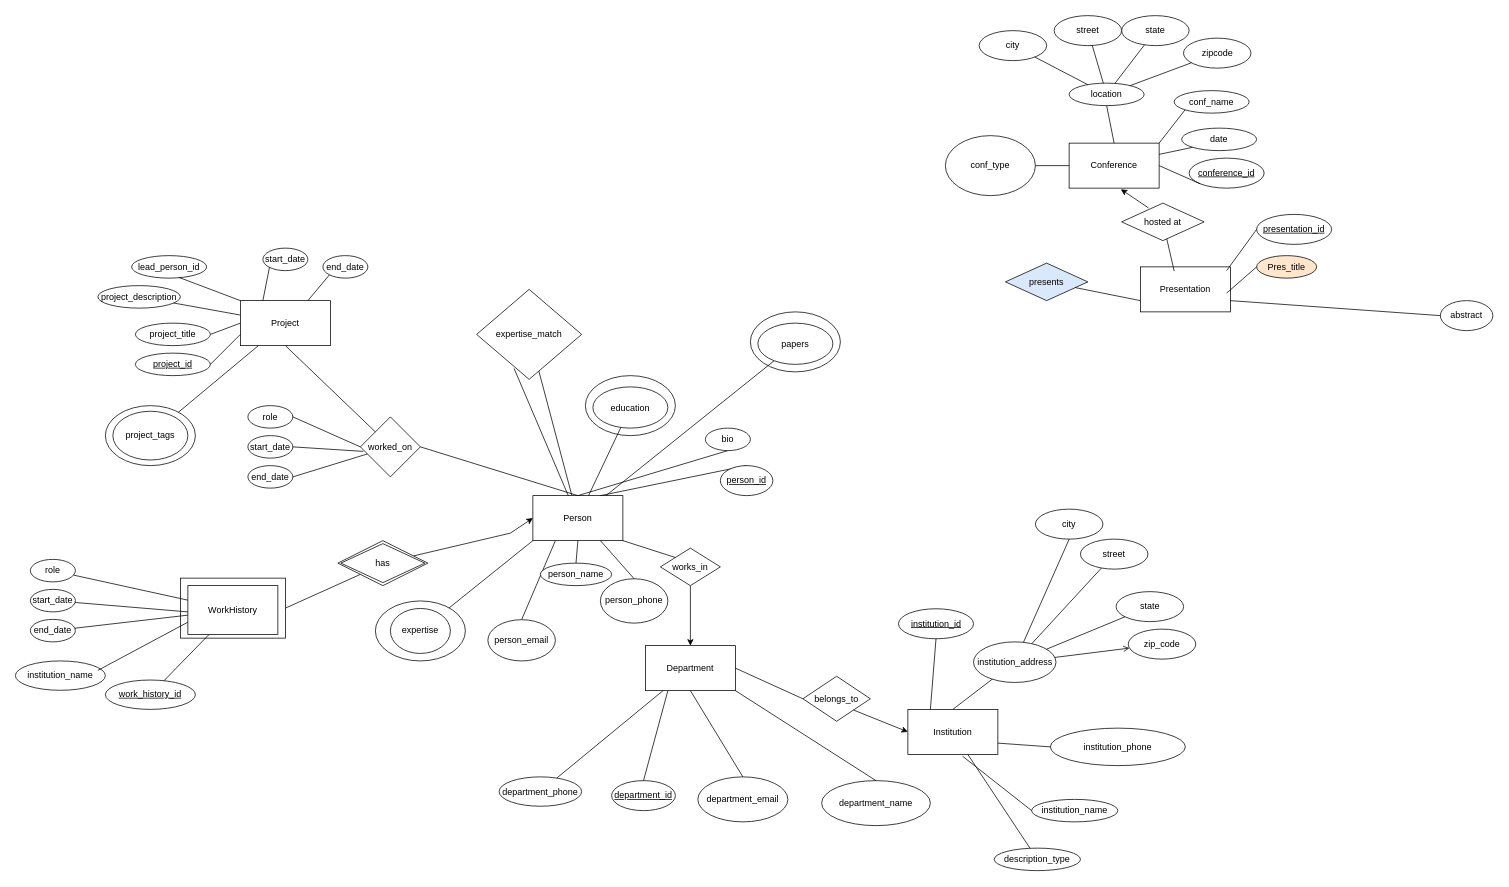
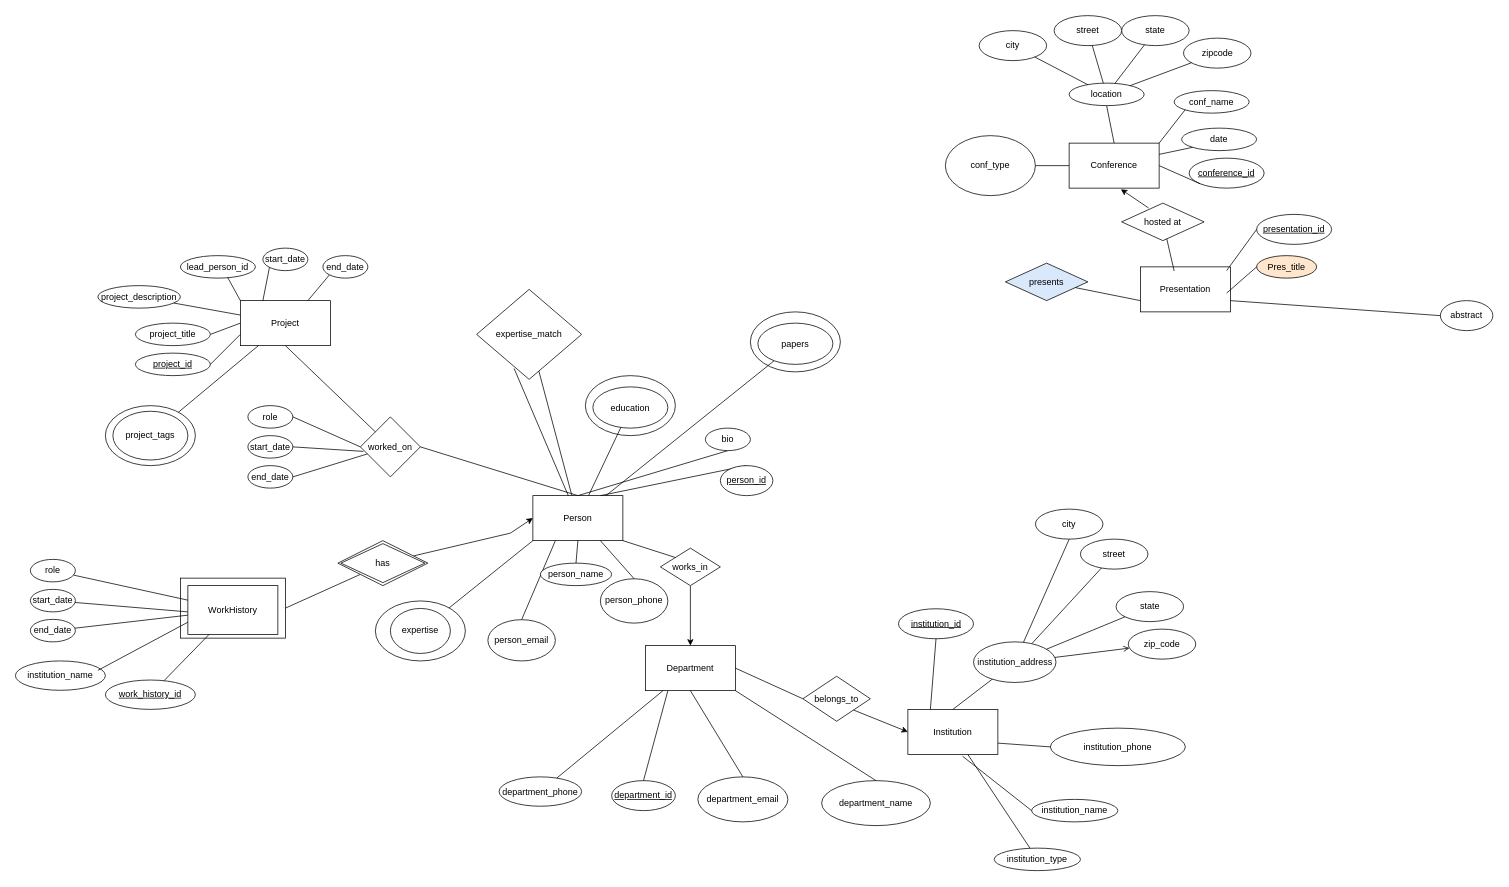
(169, 267) -> (218, 267)
(1037, 859) -> (1037, 859)
